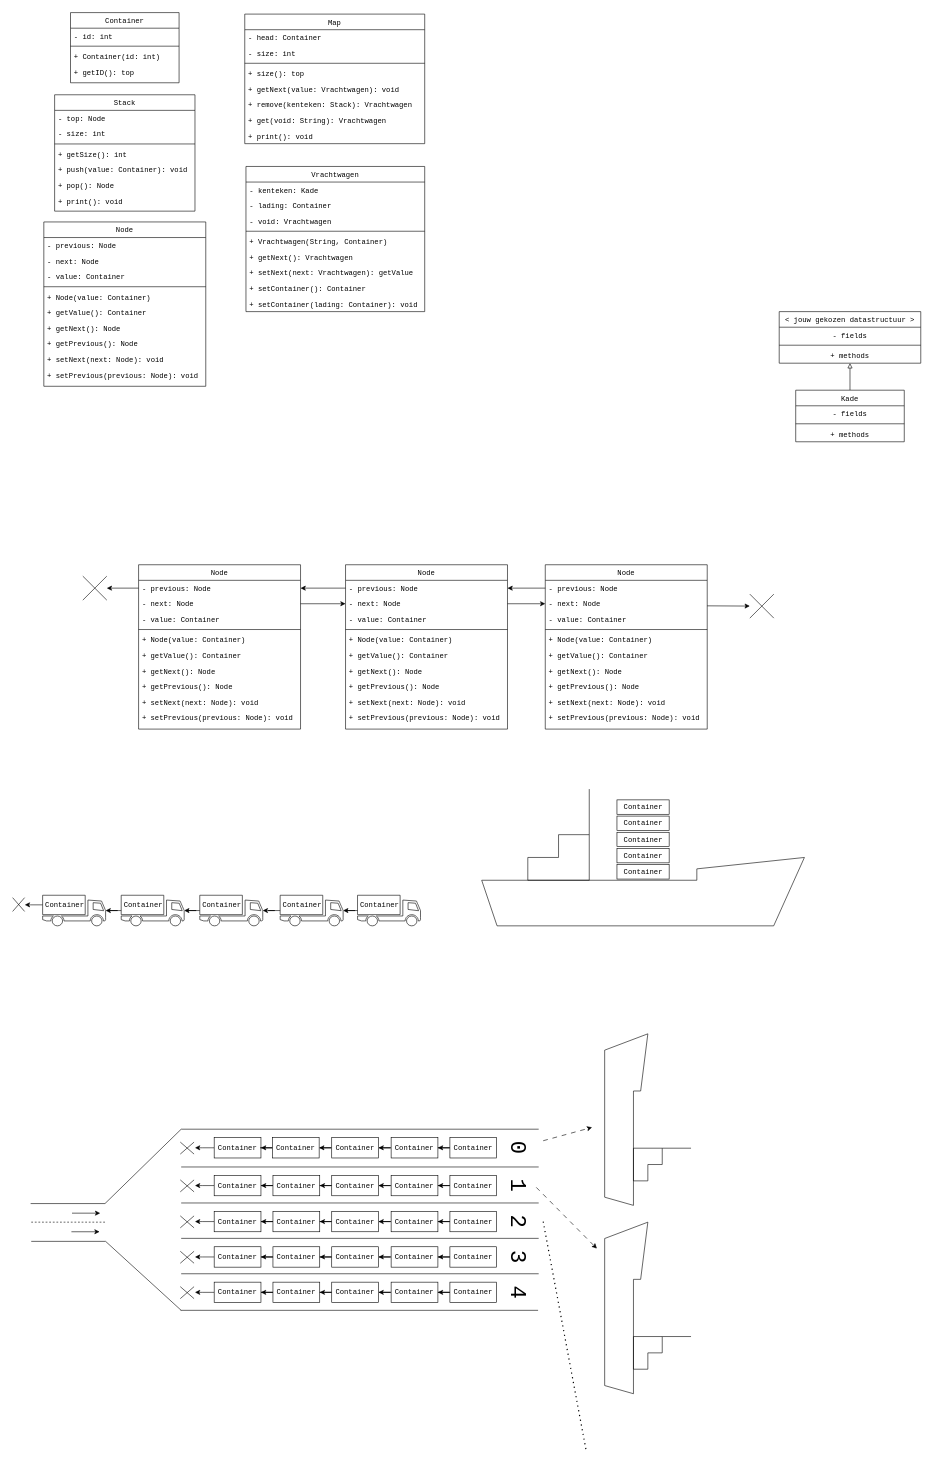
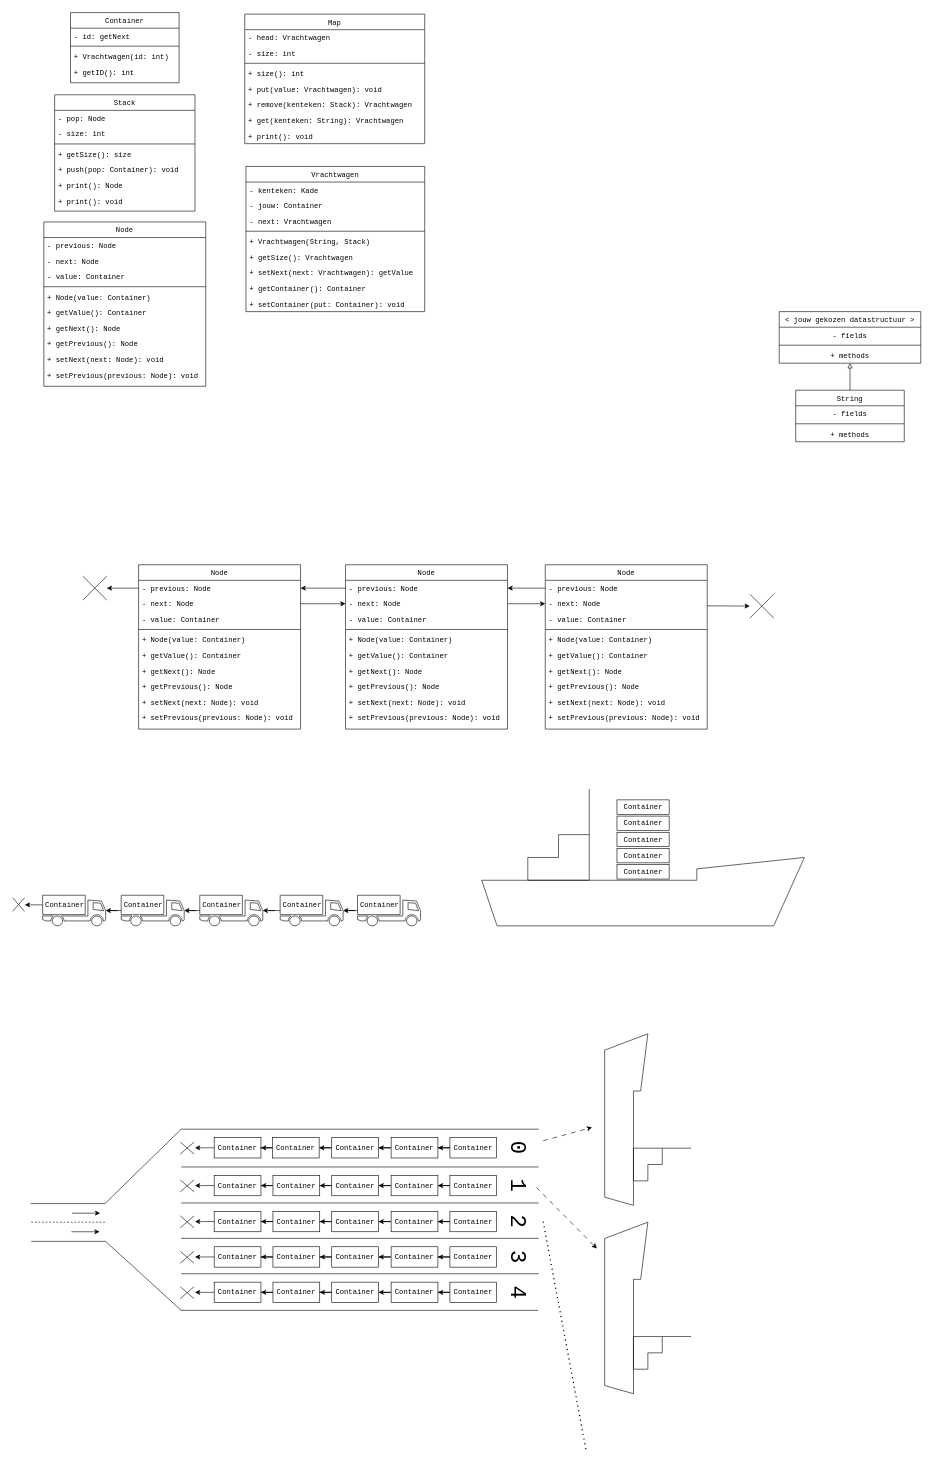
(87, 36) -> (96, 36)
(278, 38) -> (283, 38)
(108, 57) -> (113, 57)
(99, 72) -> (98, 72)
(270, 74) -> (269, 74)
(312, 89) -> (304, 89)
(77, 119) -> (77, 119)
(306, 121) -> (315, 121)
(85, 155) -> (87, 155)
(111, 170) -> (107, 170)
(81, 186) -> (84, 186)
(282, 206) -> (280, 206)
(284, 221) -> (284, 221)
(309, 242) -> (302, 242)
(295, 257) -> (294, 257)
(299, 289) -> (299, 289)
(318, 304) -> (314, 304)
(850, 398) -> (850, 398)
